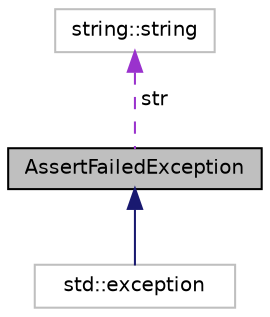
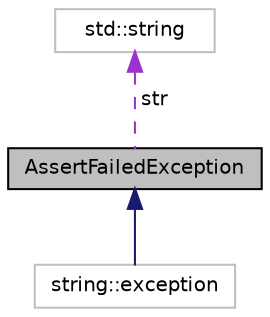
(135, 31) -> (135, 31)
(135, 286) -> (135, 286)
